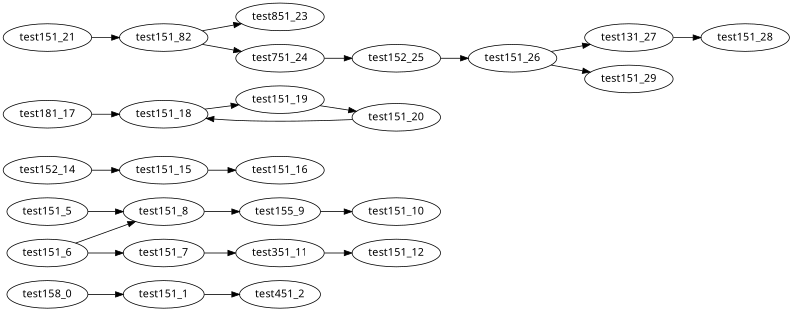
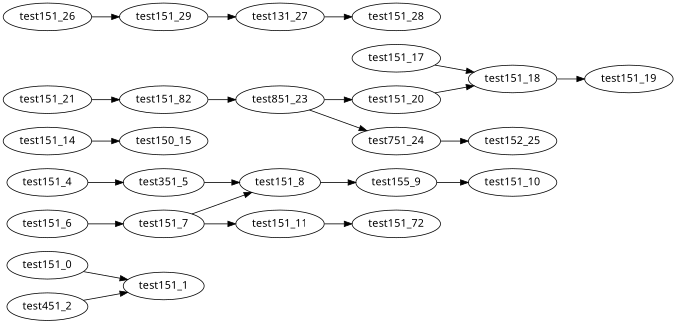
(218, 47) -> (335, 119)
(567, 49) -> (218, 17)
(451, 58) -> none
(334, 108) -> (334, 100)
(47, 114) -> (396, 58)
(47, 170) -> (47, 141)
(164, 170) -> (164, 141)
(280, 170) -> none
none -> (47, 182)
(47, 212) -> (164, 182)
(102, 234) -> (218, 204)
(280, 253) -> (280, 224)
(396, 253) -> (396, 224)
(47, 294) -> (47, 265)
(218, 294) -> (102, 297)
